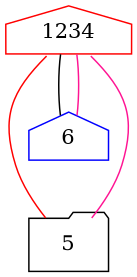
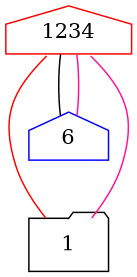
(69, 245) -> (69, 245)
